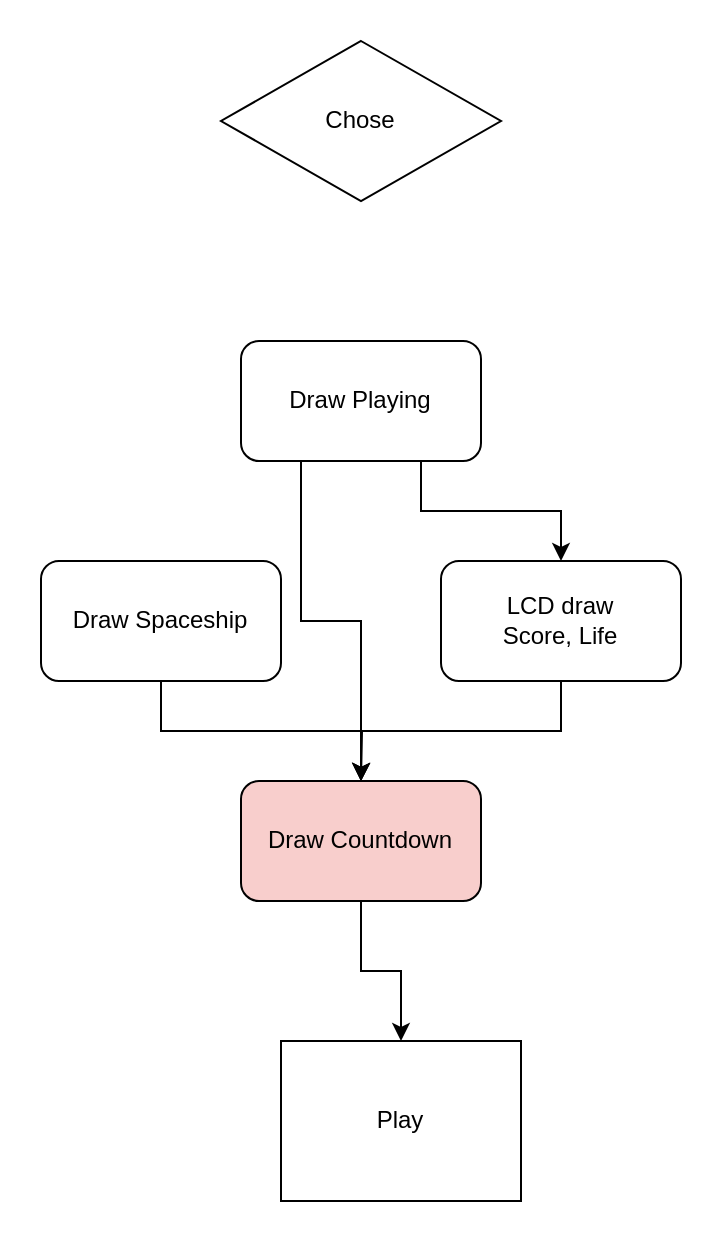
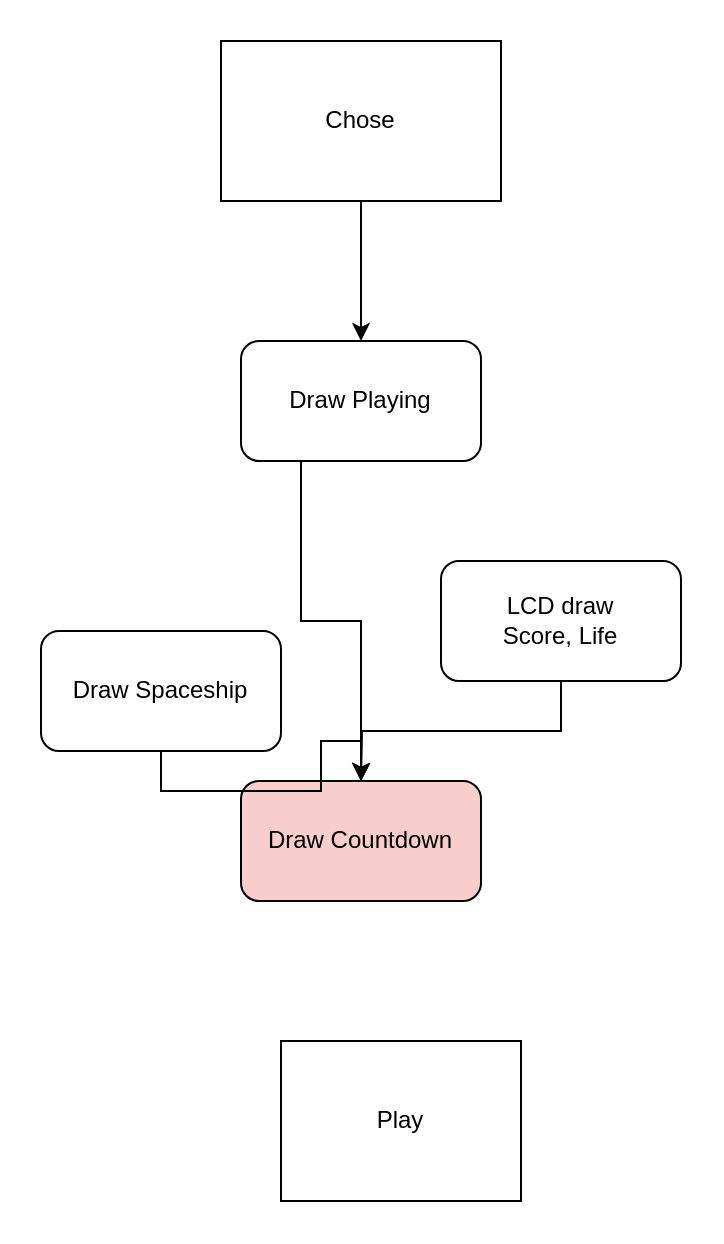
(361, 121) -> (361, 121)
none -> (361, 264)
(484, 511) -> none
(161, 621) -> (161, 691)
(374, 971) -> none
